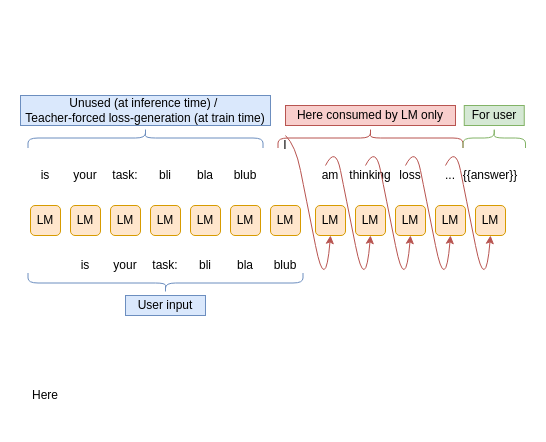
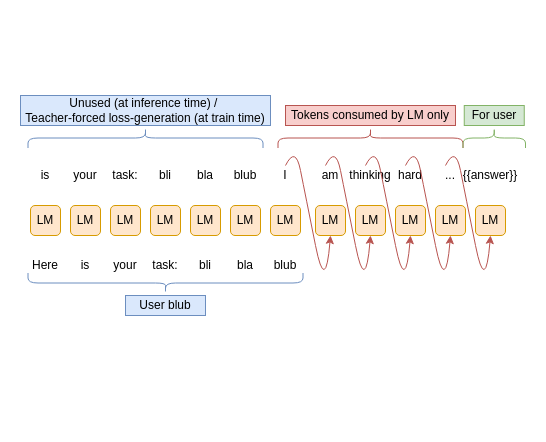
(371, 116) -> (371, 116)
(286, 146) -> (286, 176)
(411, 176) -> (411, 176)
(166, 306) -> (166, 306)
(46, 396) -> (46, 266)
